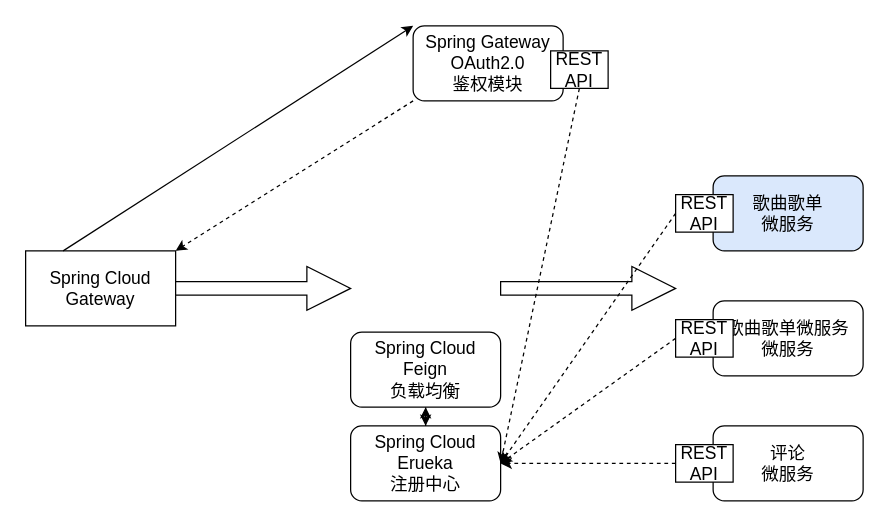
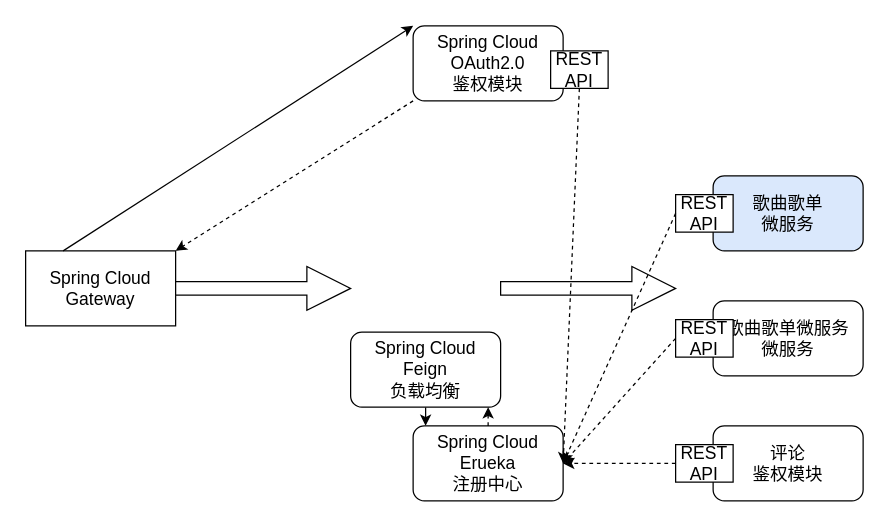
(488, 63) -> (488, 63)
(426, 463) -> (488, 463)
(788, 463) -> (788, 463)
